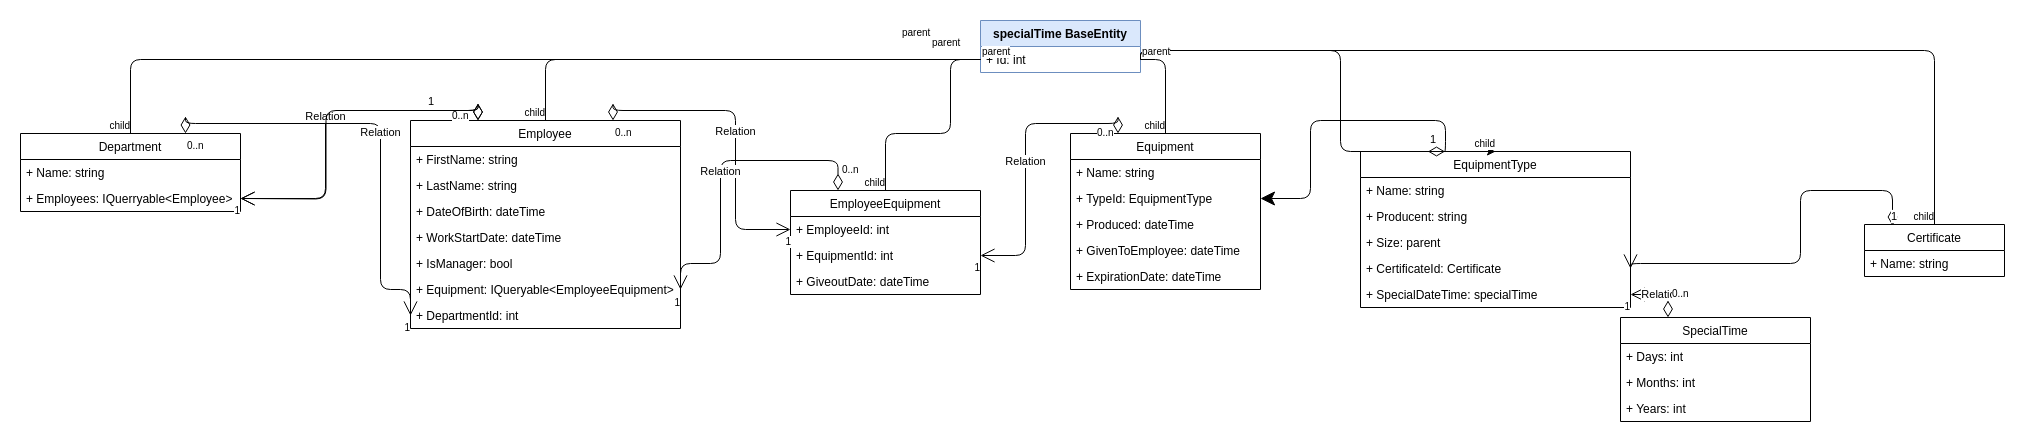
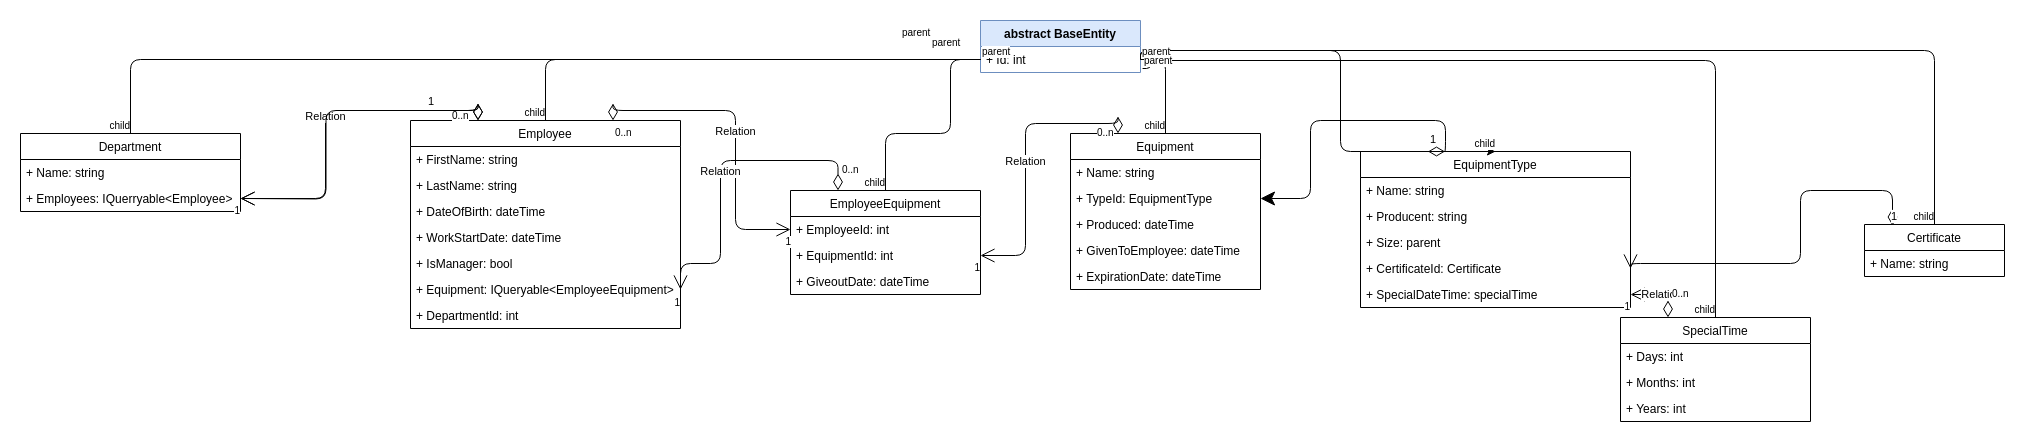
(1060, 34) -> (1060, 34)
none -> (1548, 61)
(369, 124) -> none
